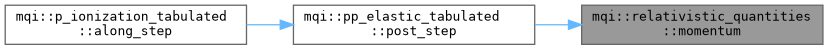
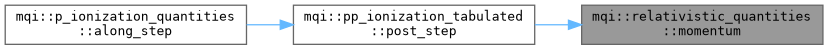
(126, 25) -> (126, 25)
(414, 25) -> (414, 25)
